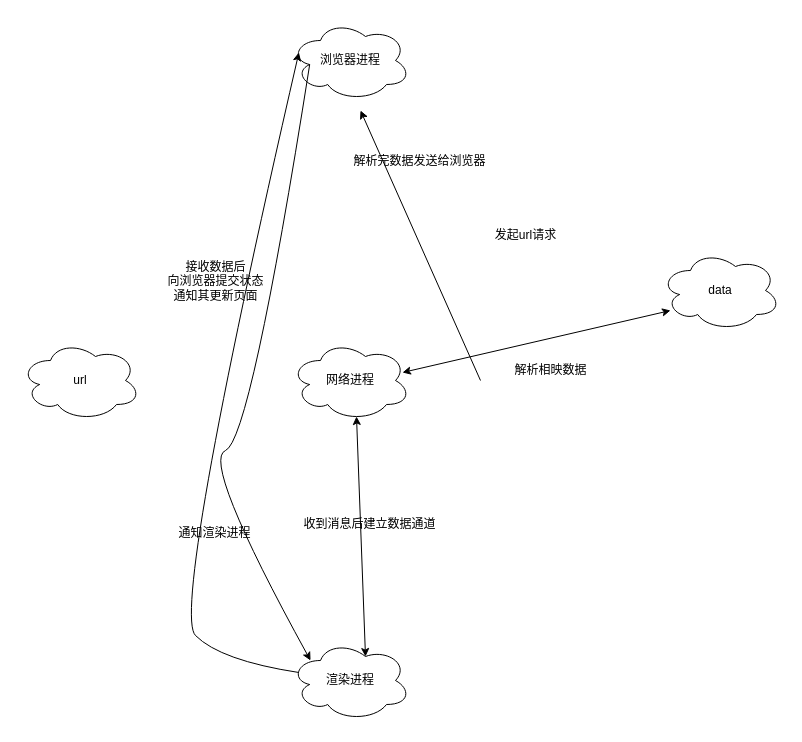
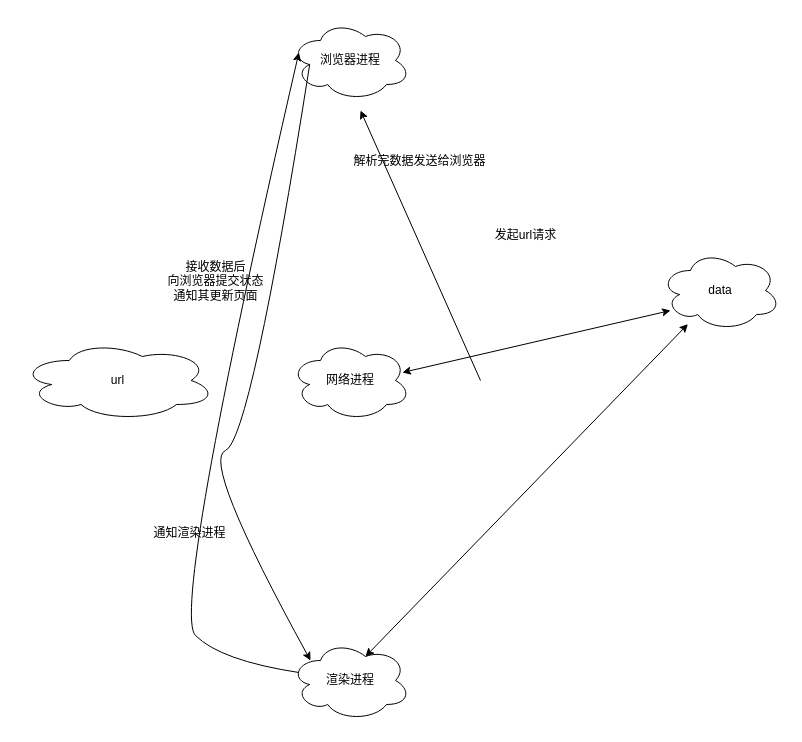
(551, 371) -> none
(81, 381) -> (118, 381)
(370, 525) -> none
(215, 534) -> (190, 534)
(361, 537) -> (527, 490)
